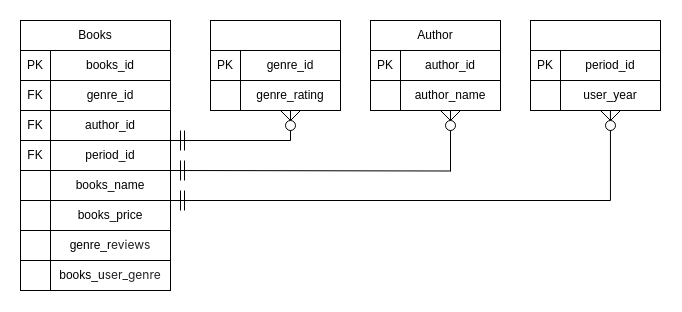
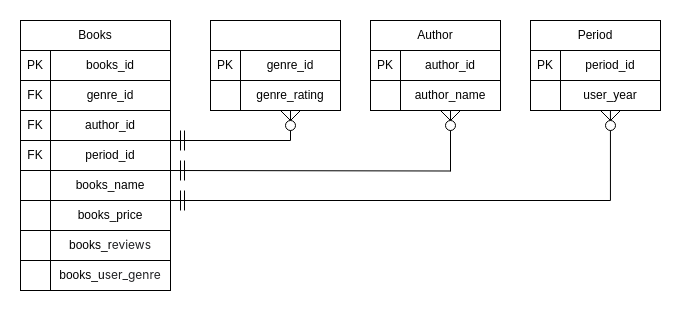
none -> (596, 36)
(111, 246) -> (111, 246)
